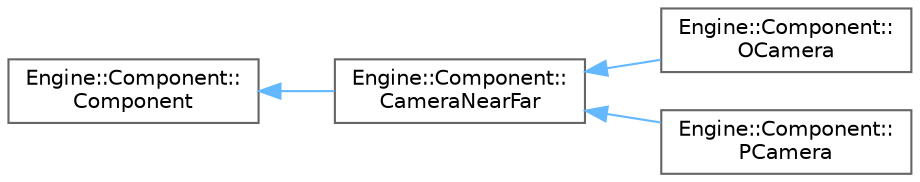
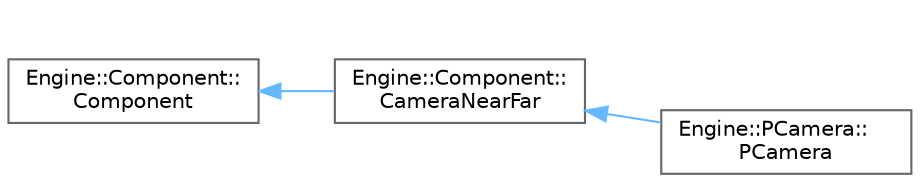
(786, 40) -> none
(786, 142) -> (786, 142)
